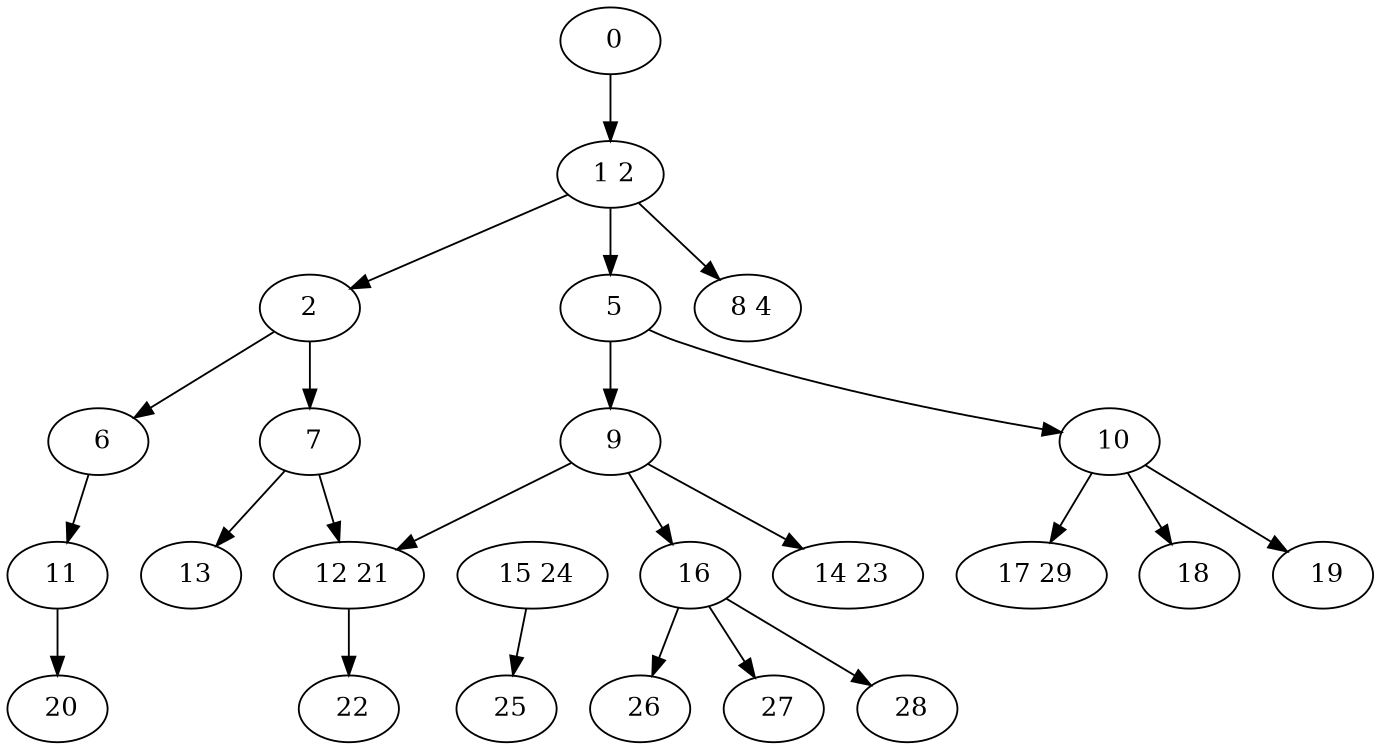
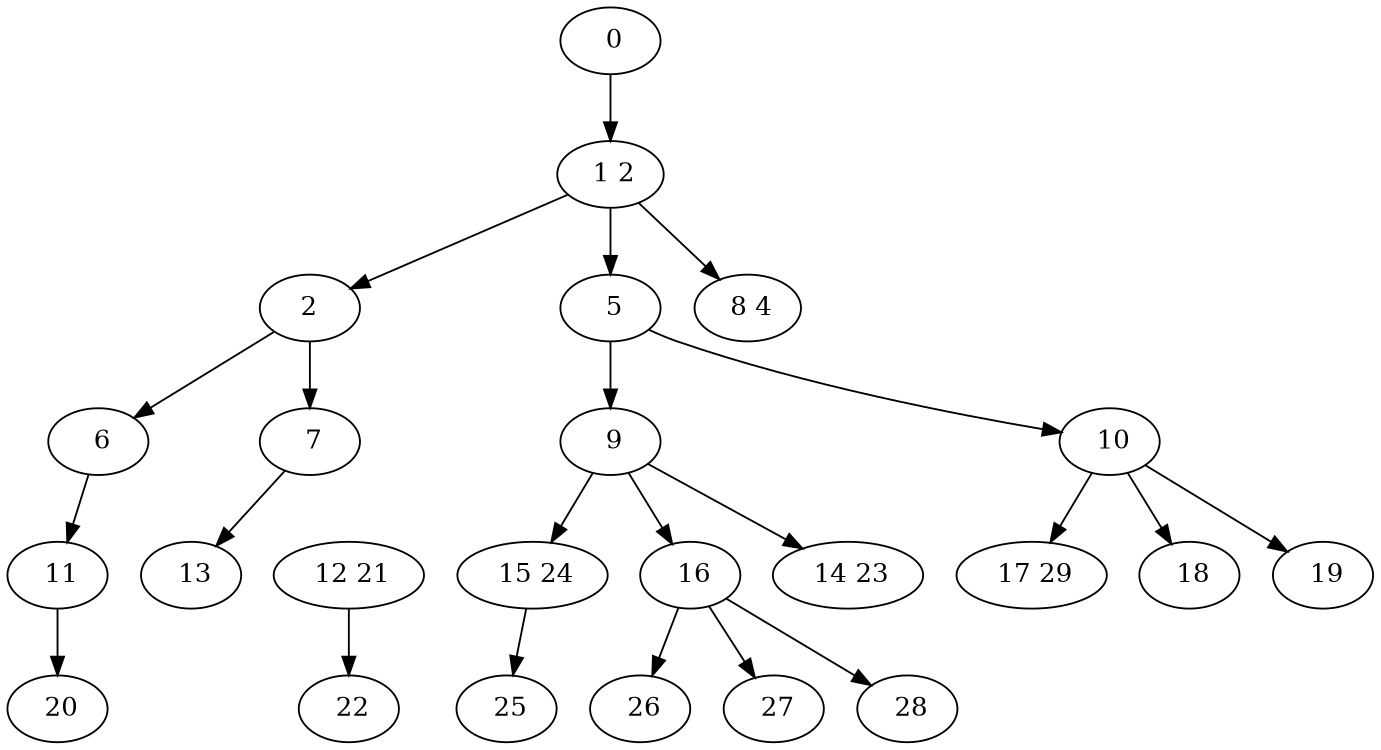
(327, 499) -> none
(493, 502) -> (577, 499)
